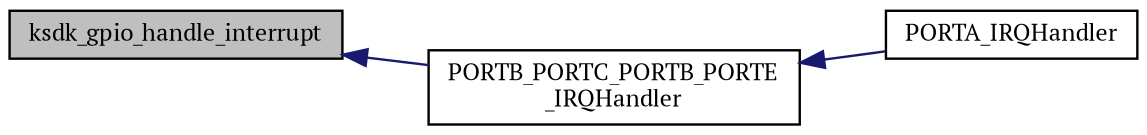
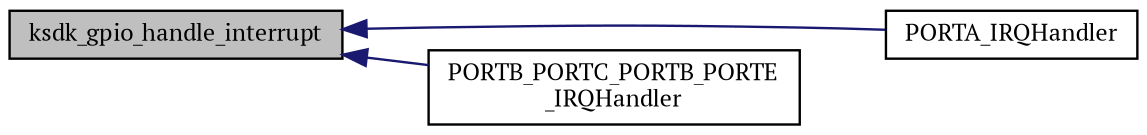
(855, 55) -> (626, 26)
